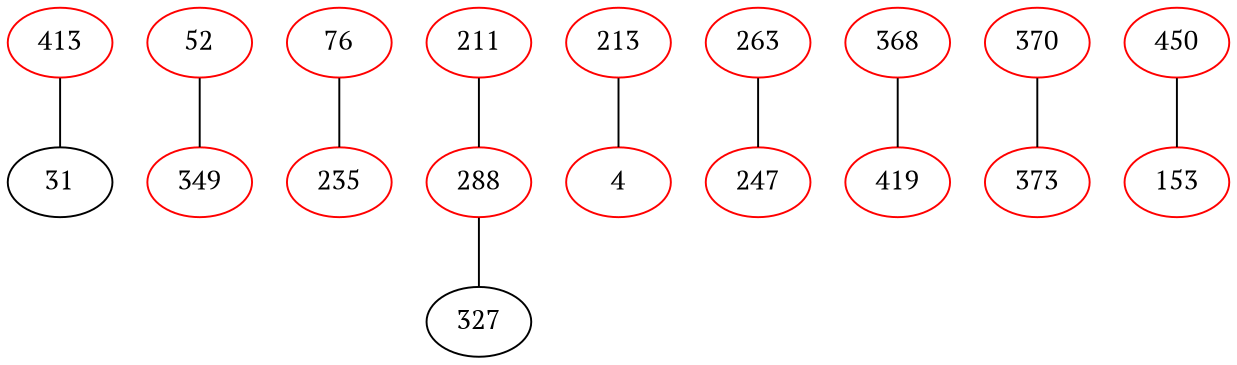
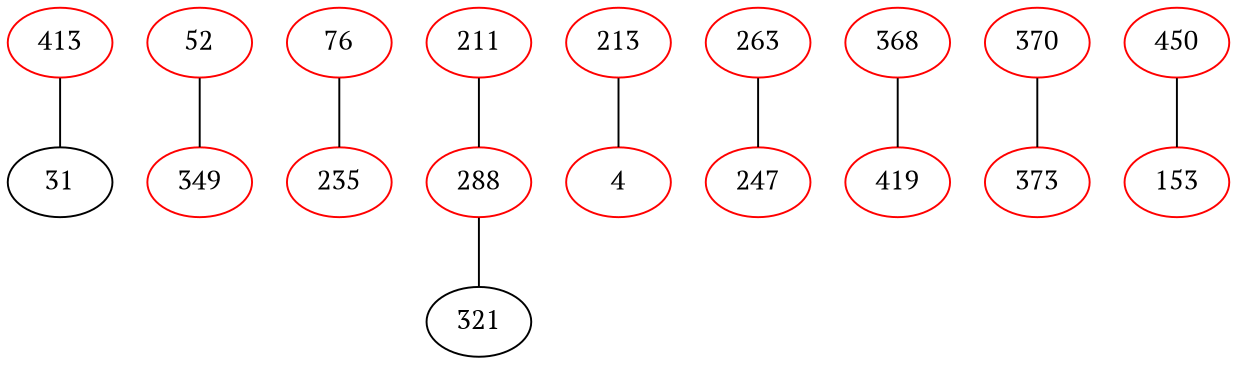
(479, 322) -> (479, 322)
